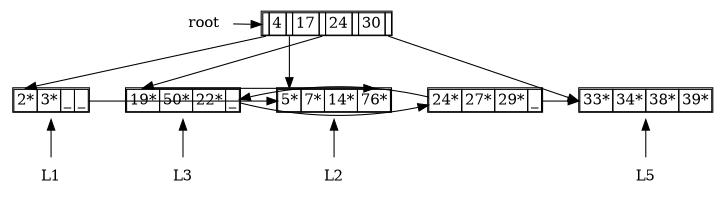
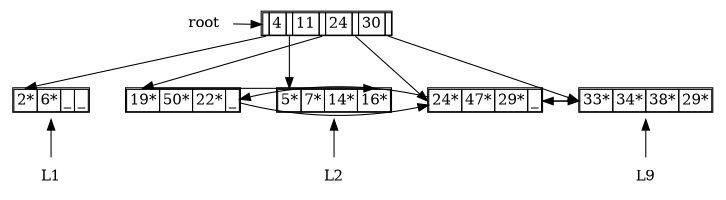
(306, 23) -> (306, 23)
none -> (388, 65)
(49, 100) -> (49, 100)
(374, 100) -> (374, 100)
(478, 100) -> (478, 100)
(695, 100) -> (695, 100)
(178, 101) -> none
none -> (566, 101)
(183, 177) -> none
(646, 177) -> (646, 177)
